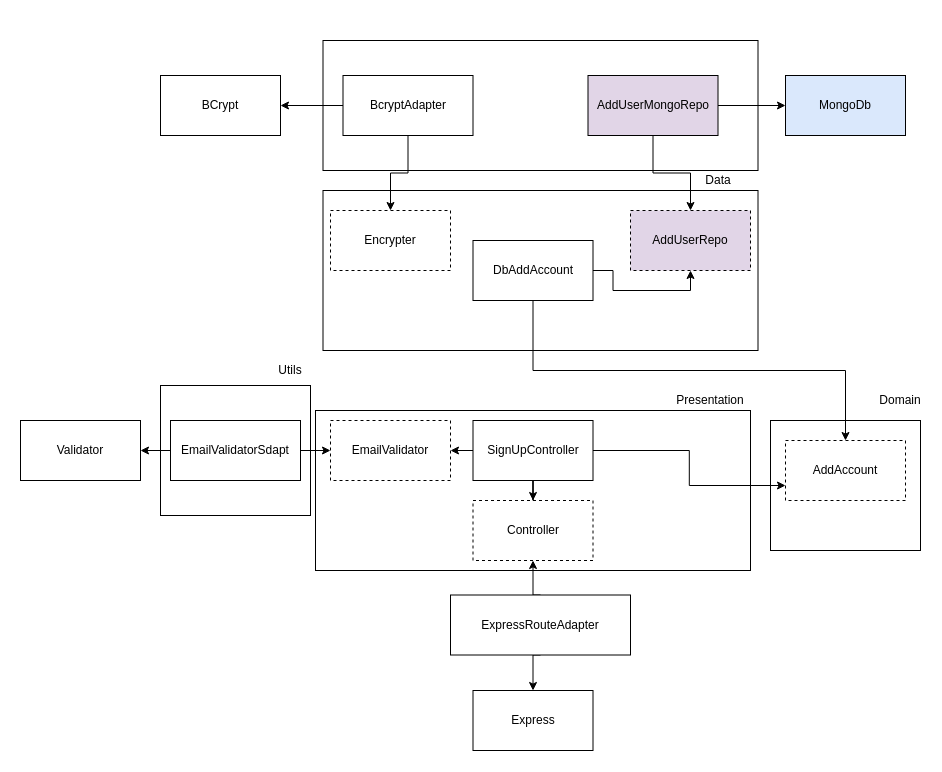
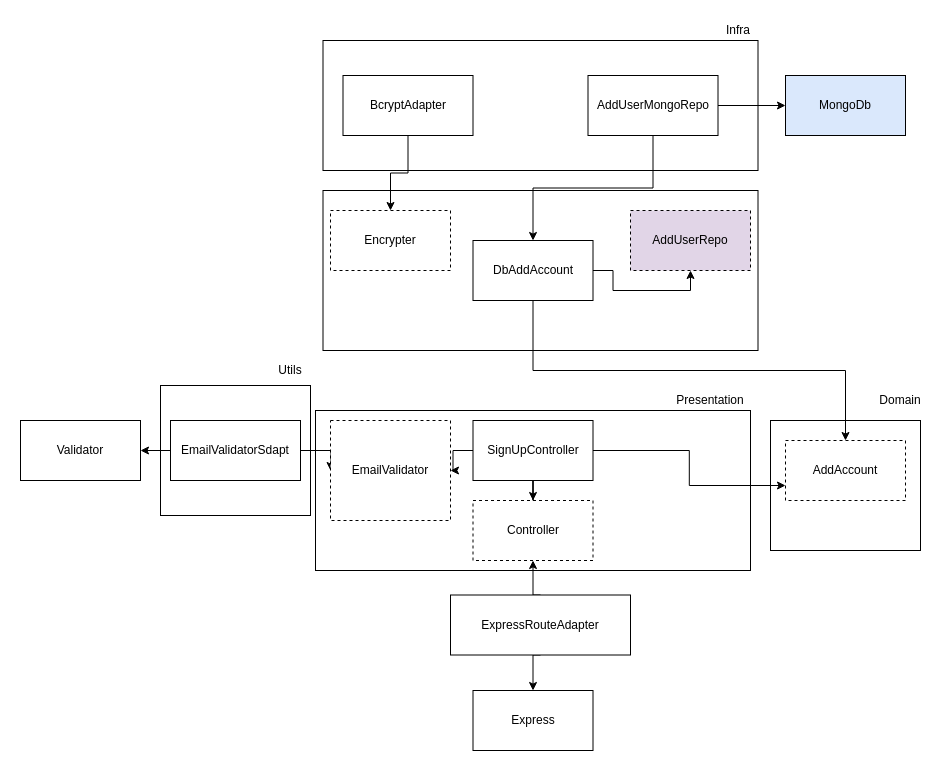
none -> (738, 31)
(221, 106) -> none
(315, 106) -> none
(653, 106) -> (653, 106)
(686, 173) -> (579, 188)
(718, 181) -> none
(391, 451) -> (391, 471)
